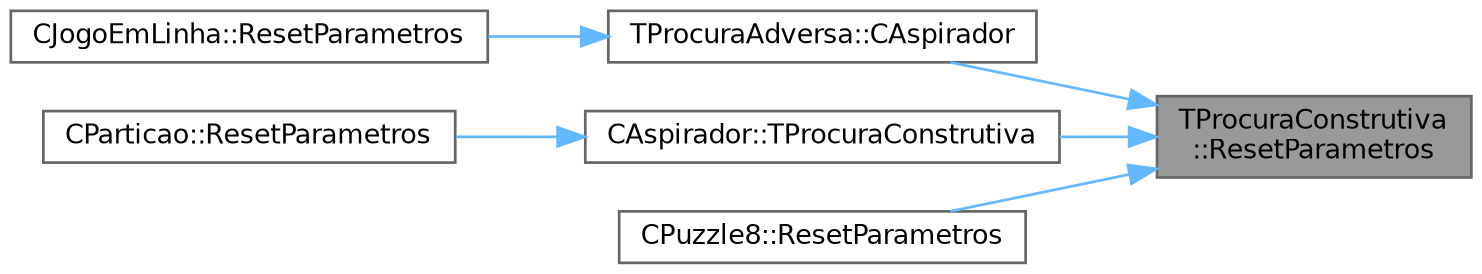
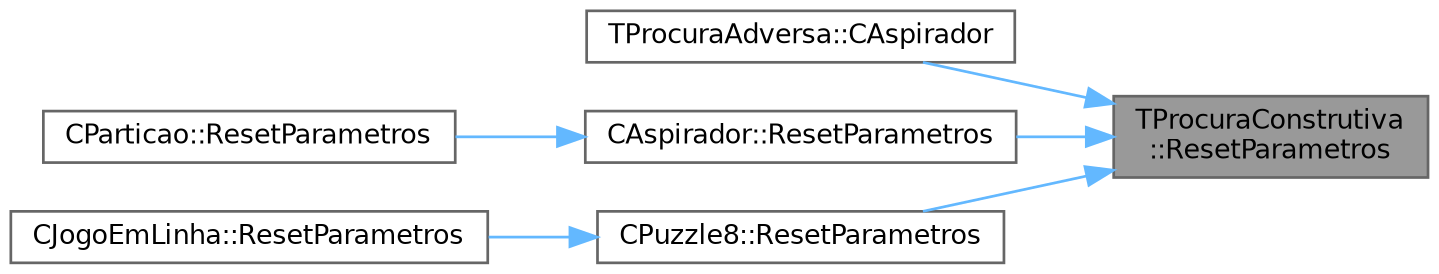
(534, 37) -> (529, 237)
(822, 137) -> (801, 137)
